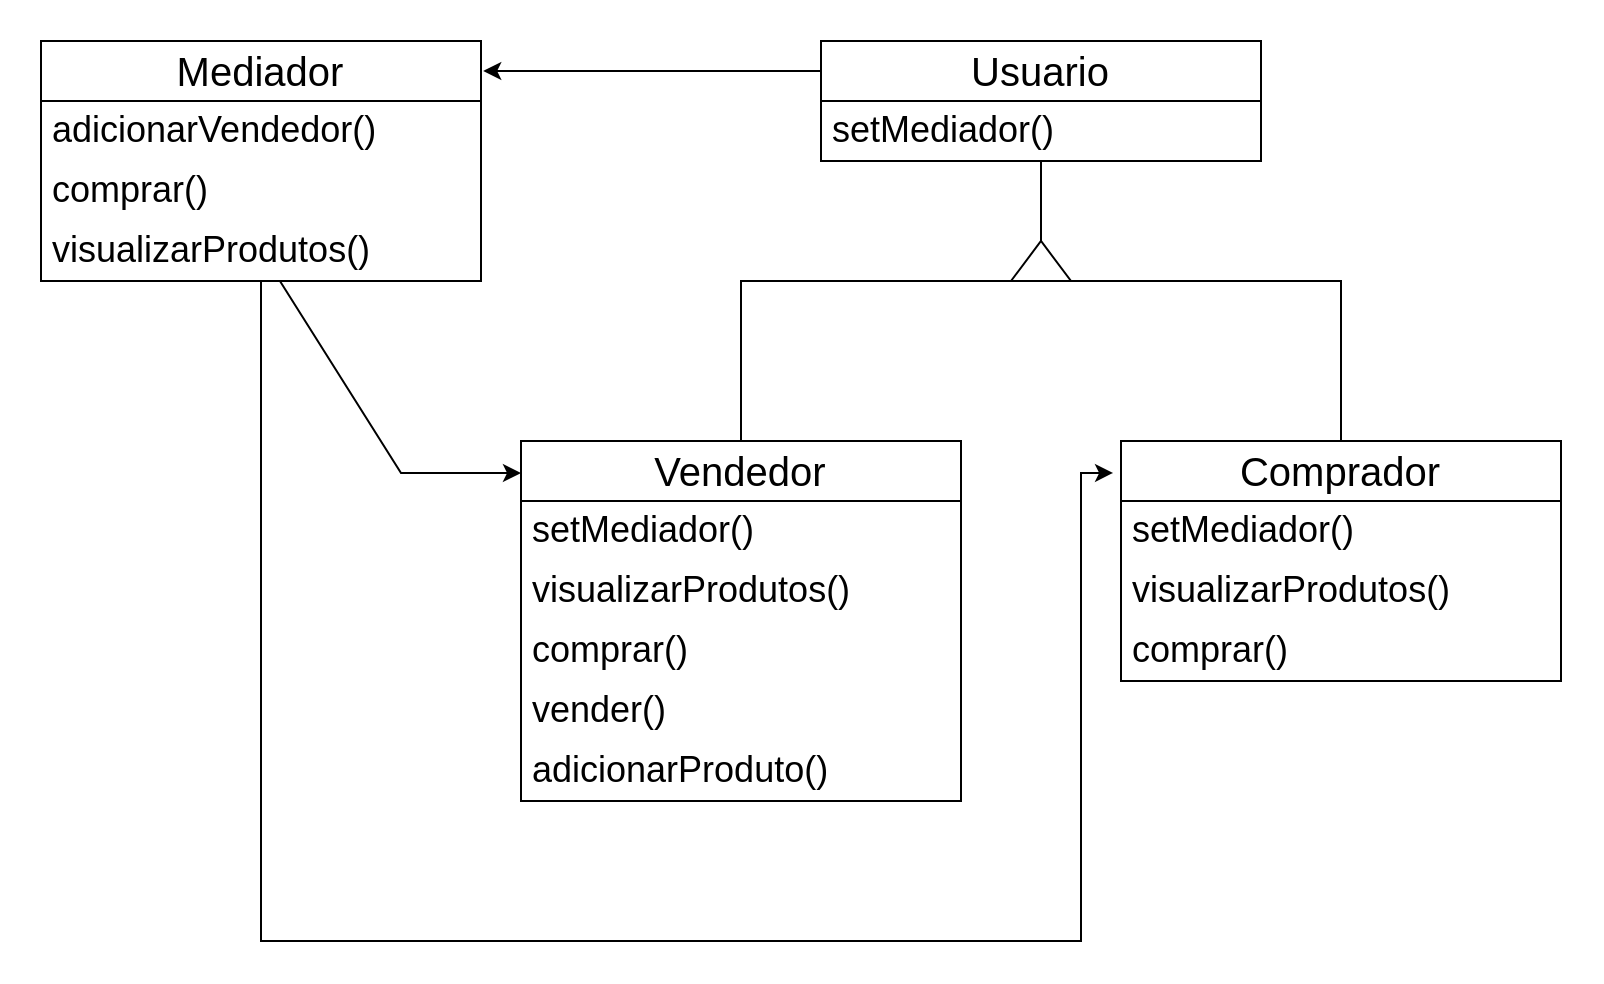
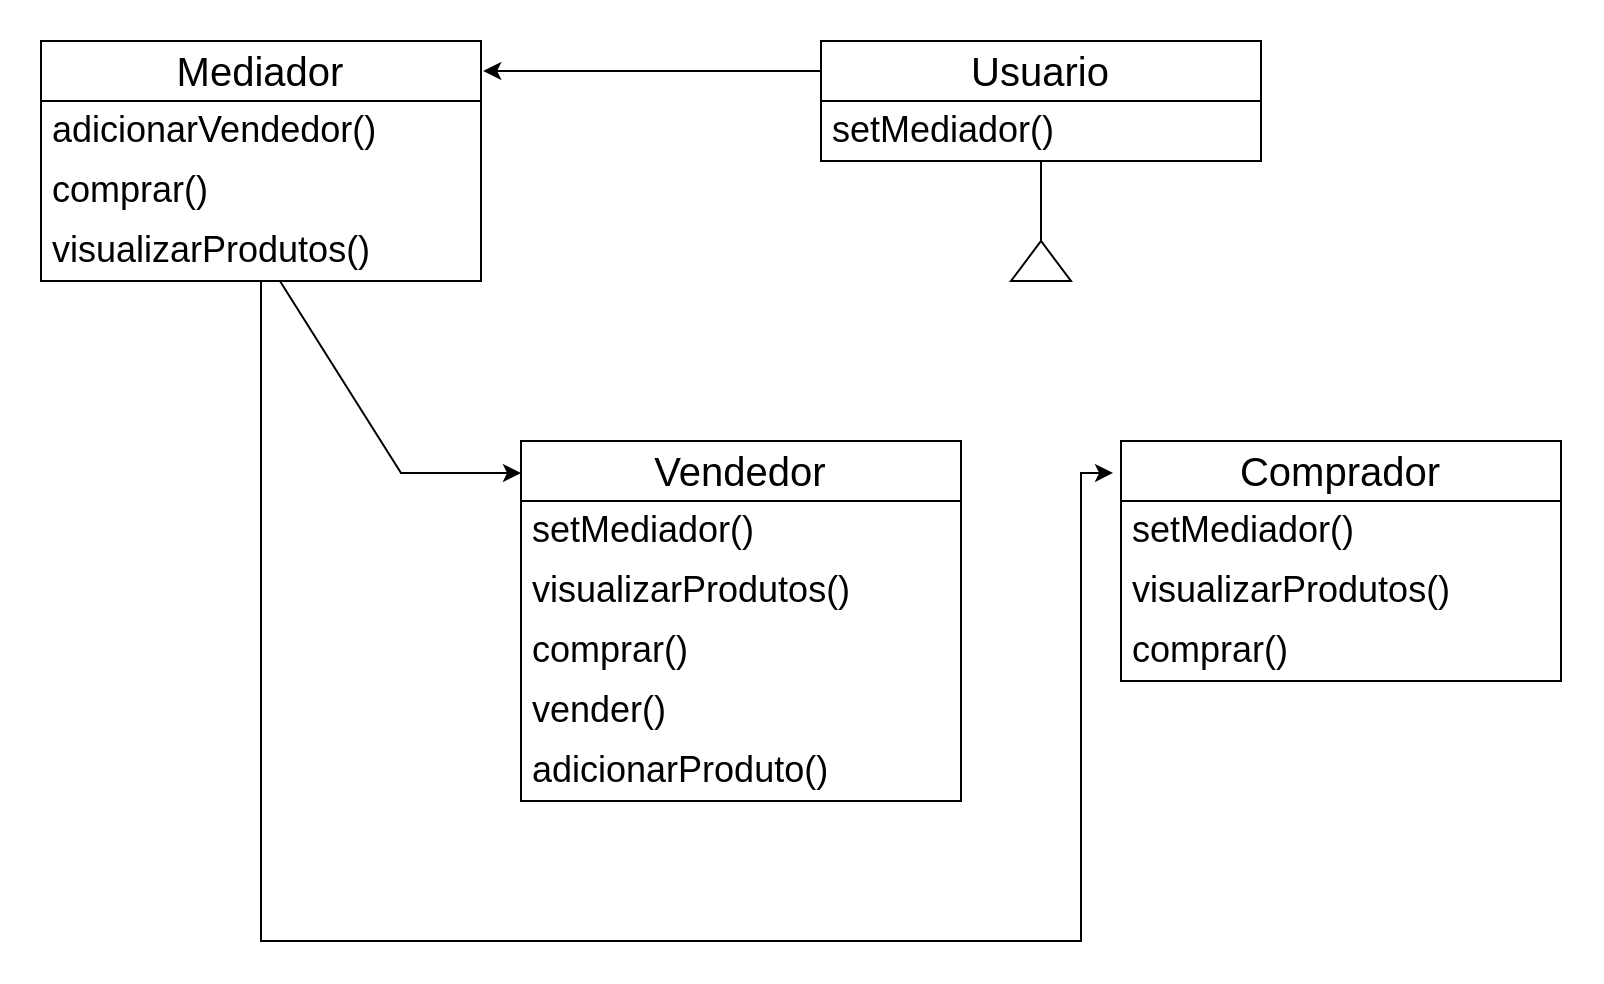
(1286, 281) -> none
